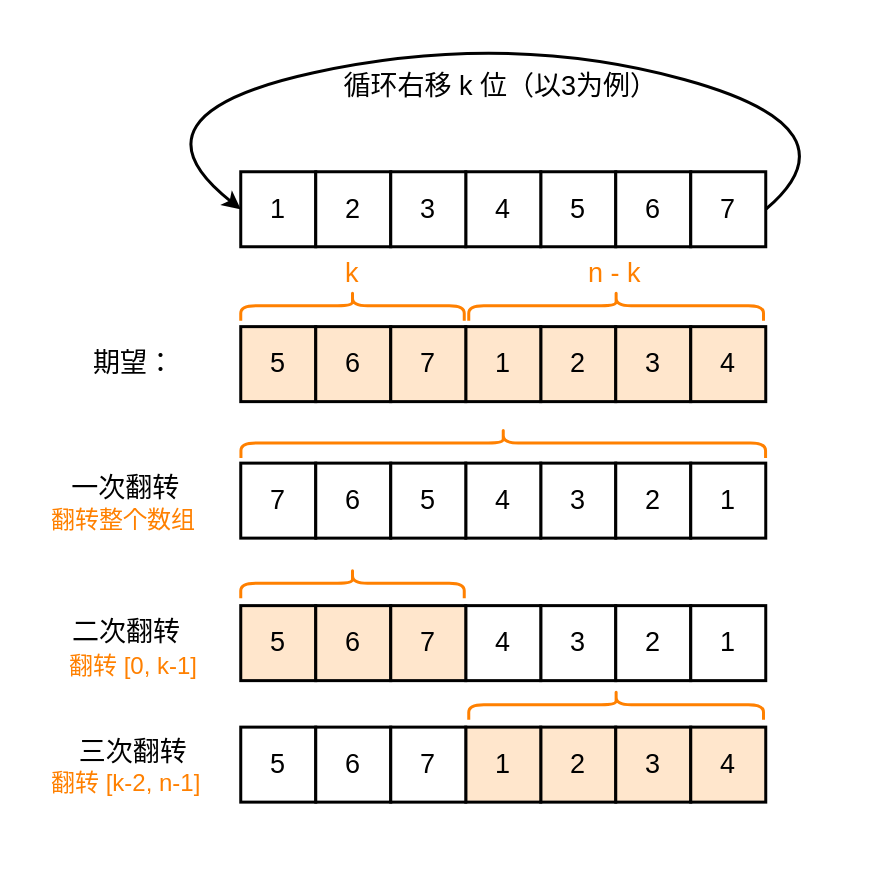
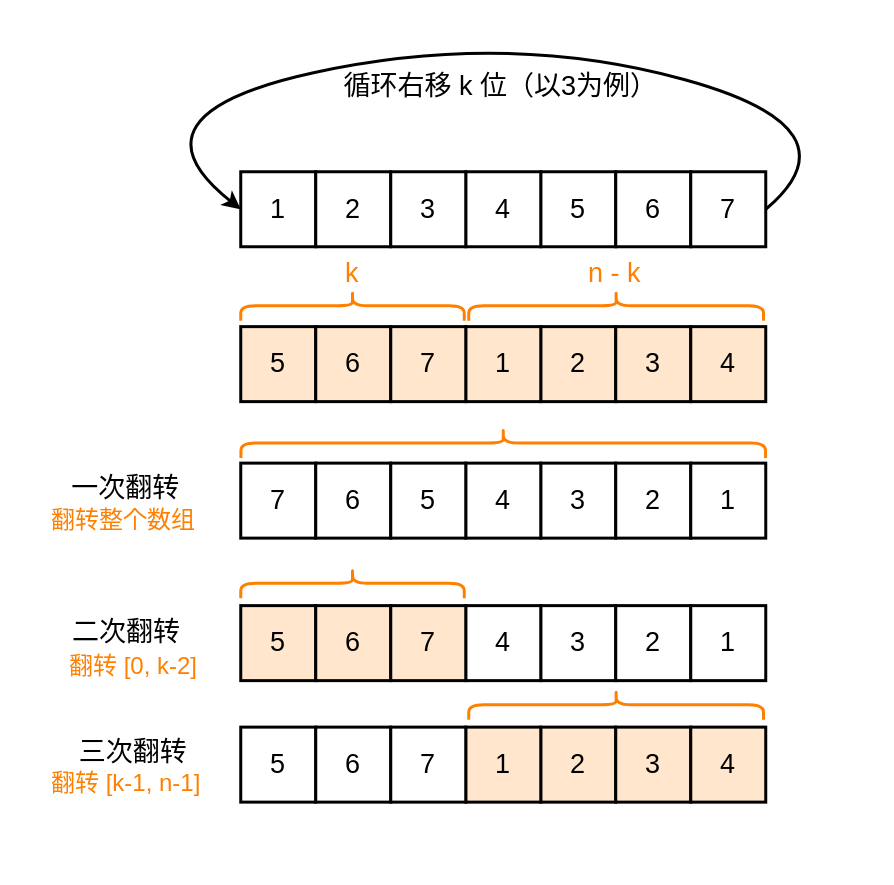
(134, 364) -> none
(146, 681) -> (146, 681)
(134, 798) -> (134, 798)
